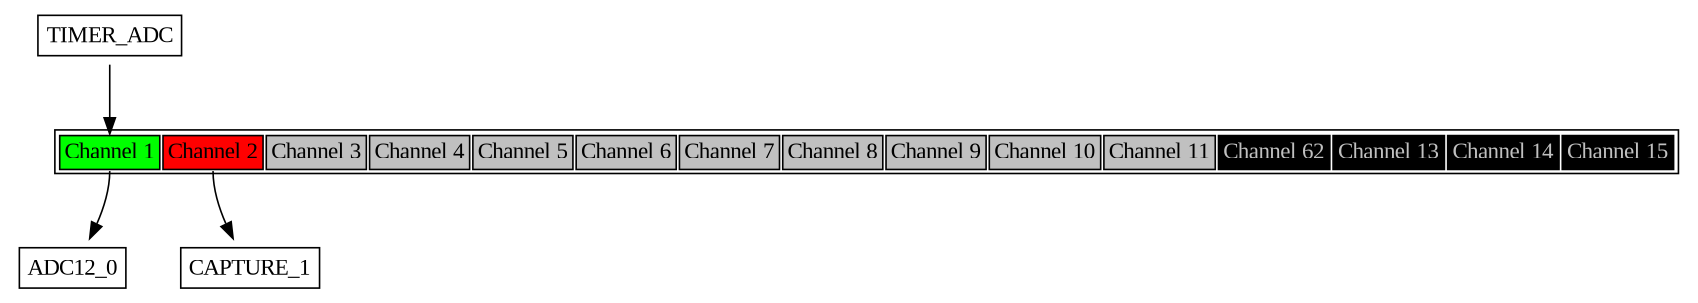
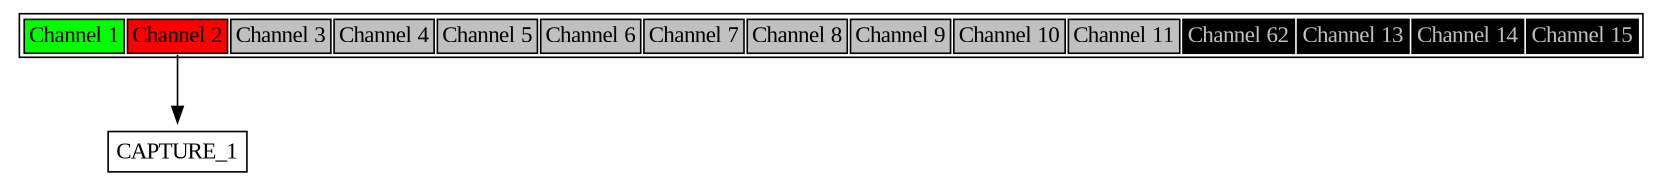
(110, 36) -> none
(73, 268) -> none
